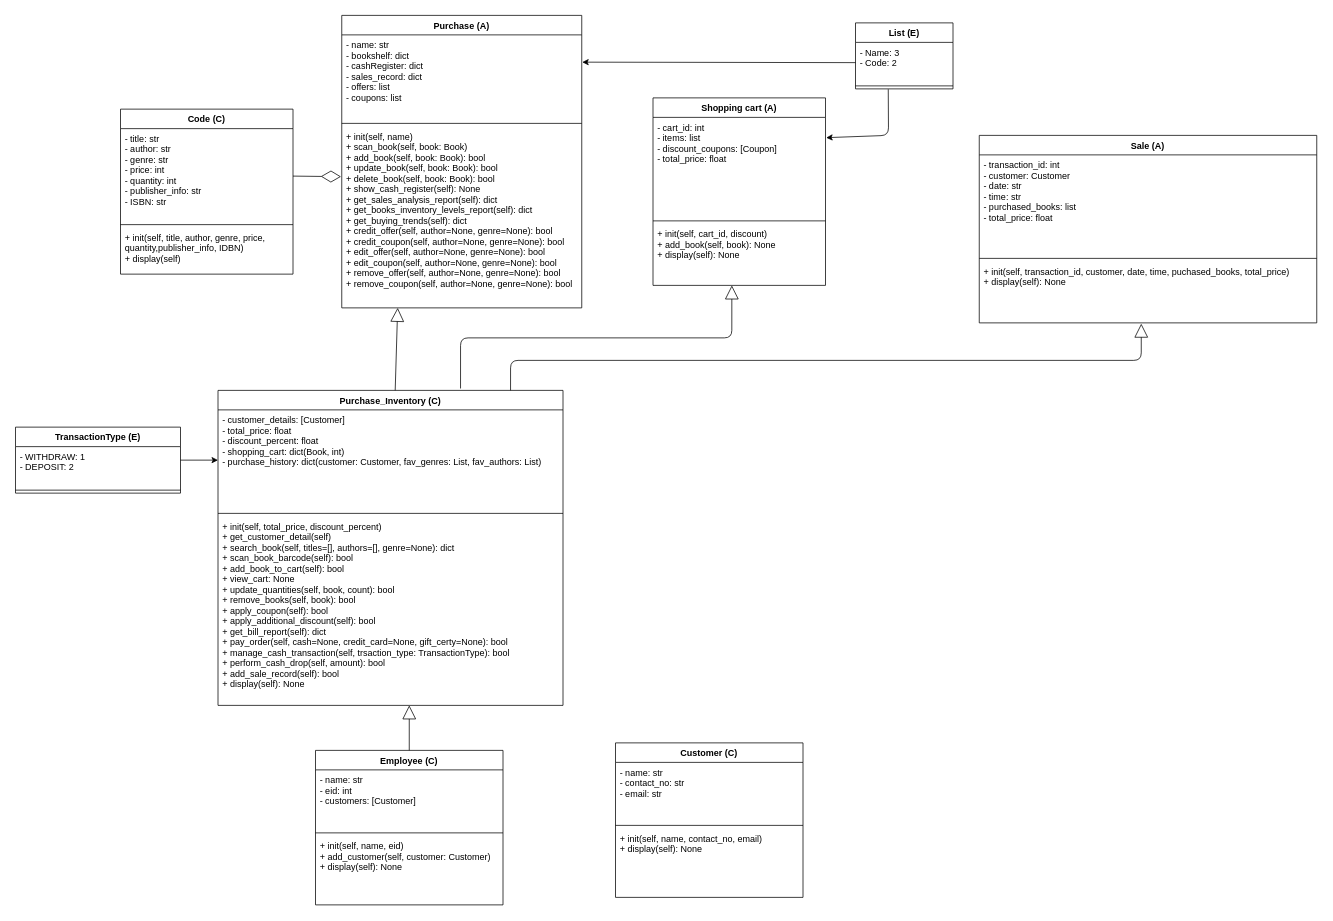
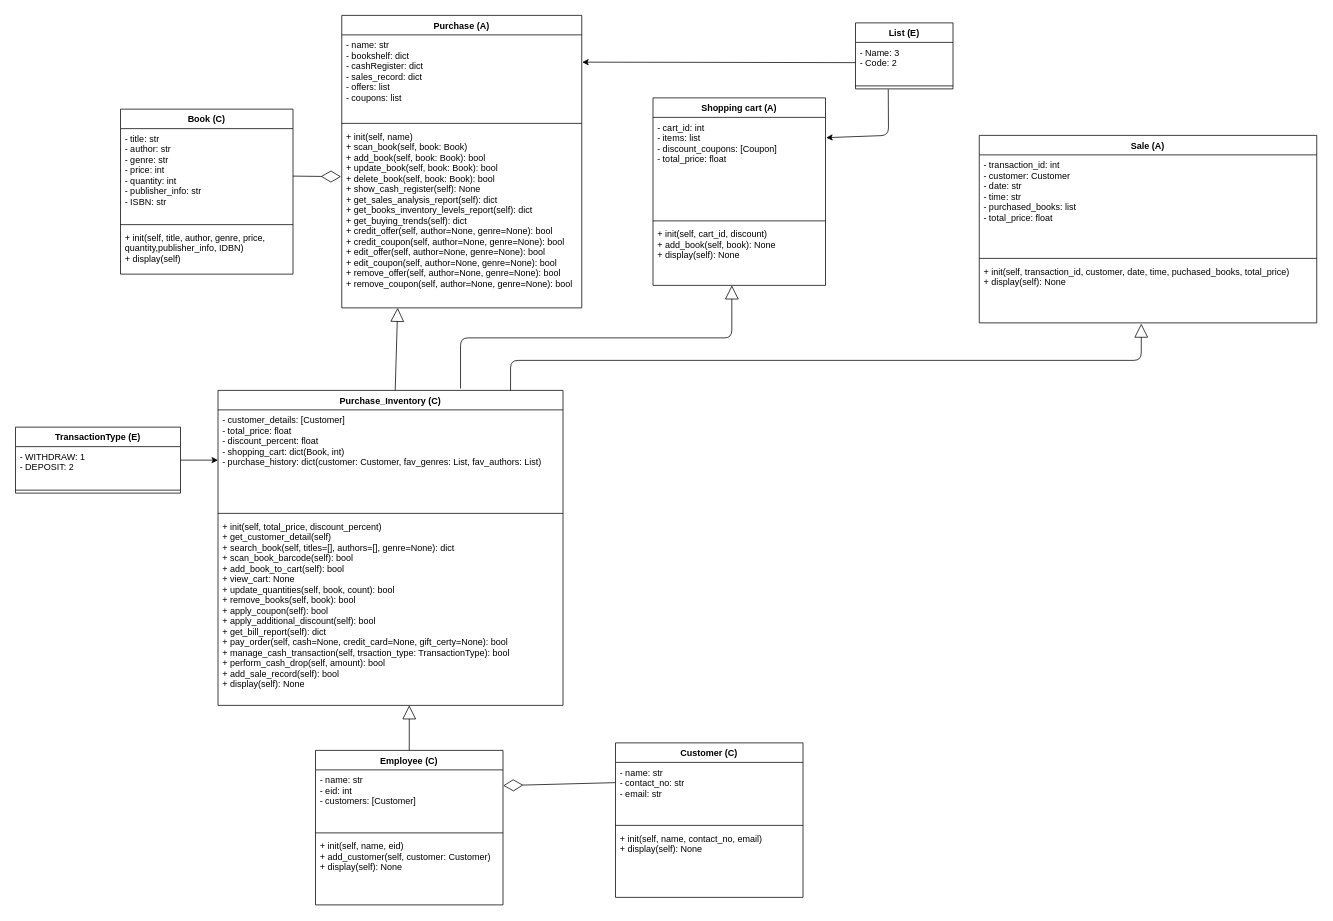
(206, 119) -> (206, 119)
none -> (568, 784)
